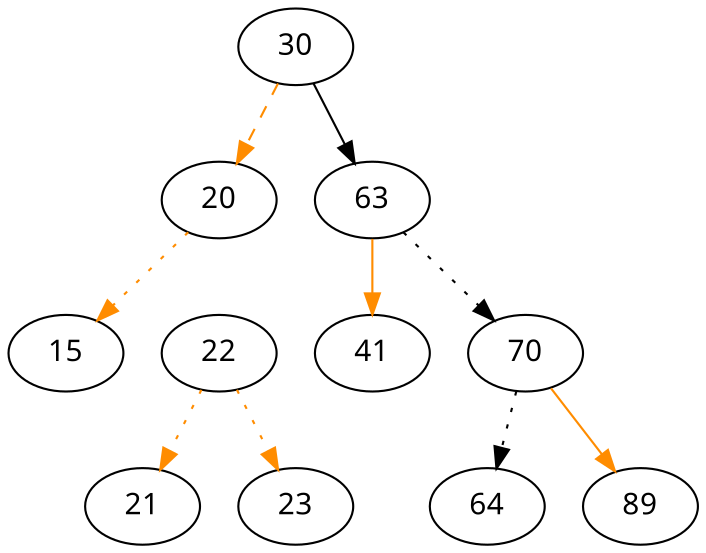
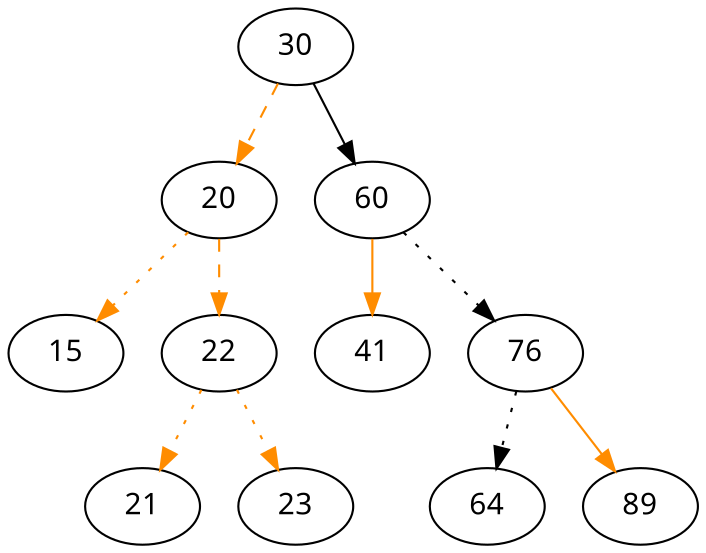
(372, 200) -> (372, 200)
none -> (219, 266)
(526, 353) -> (526, 353)
